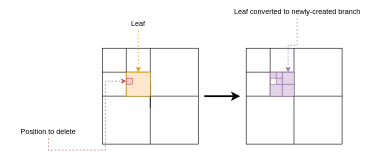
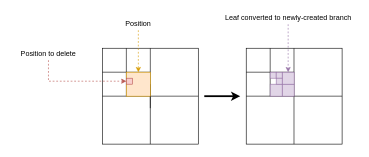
(297, 12) -> (288, 18)
(138, 24) -> (138, 24)
(48, 132) -> (48, 54)
